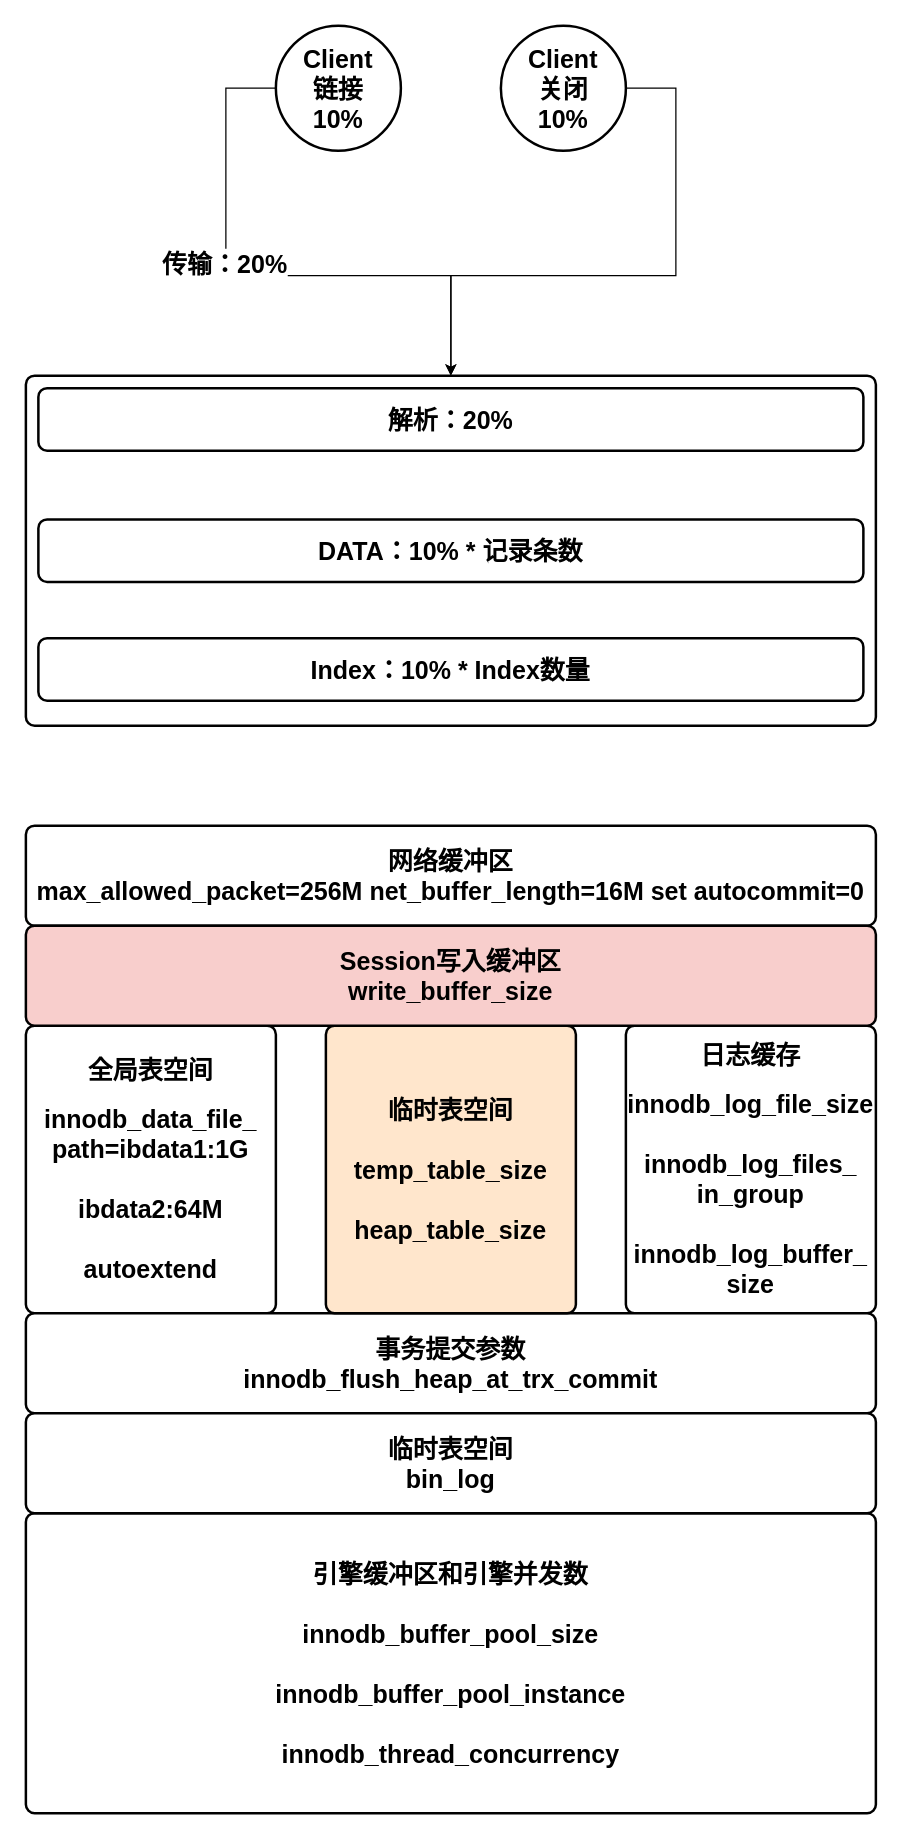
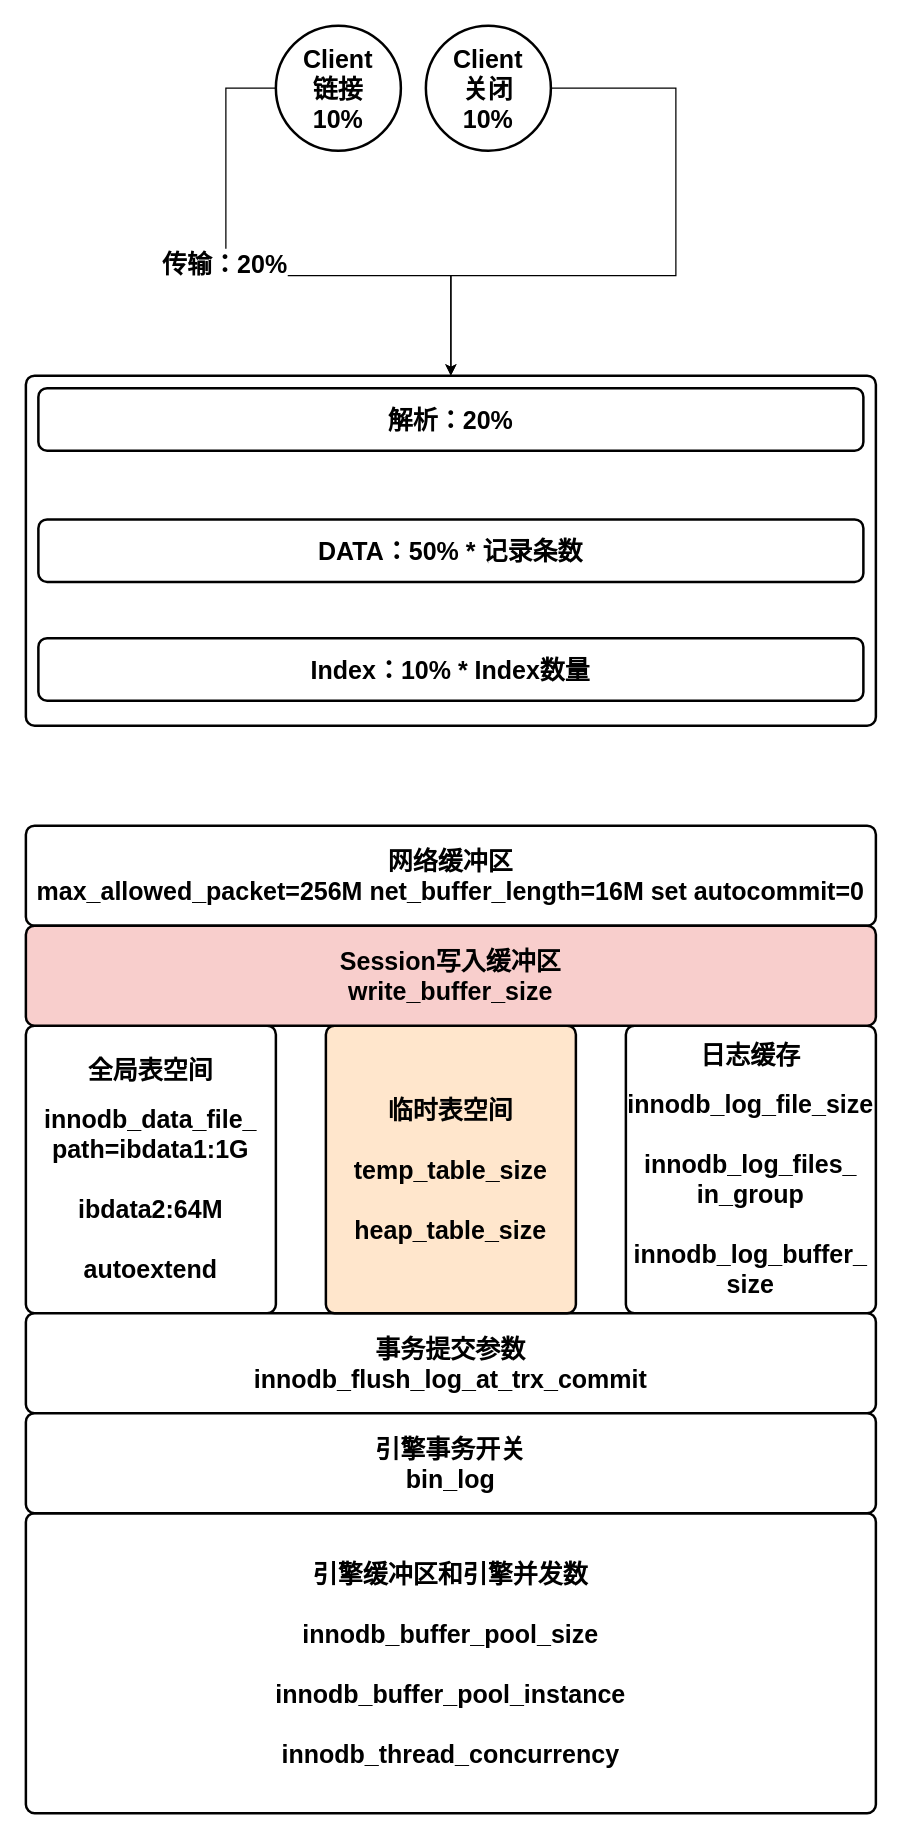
(563, 88) -> (488, 88)
(451, 551) -> (451, 551)
(451, 1363) -> (451, 1363)
(451, 1463) -> (451, 1463)
